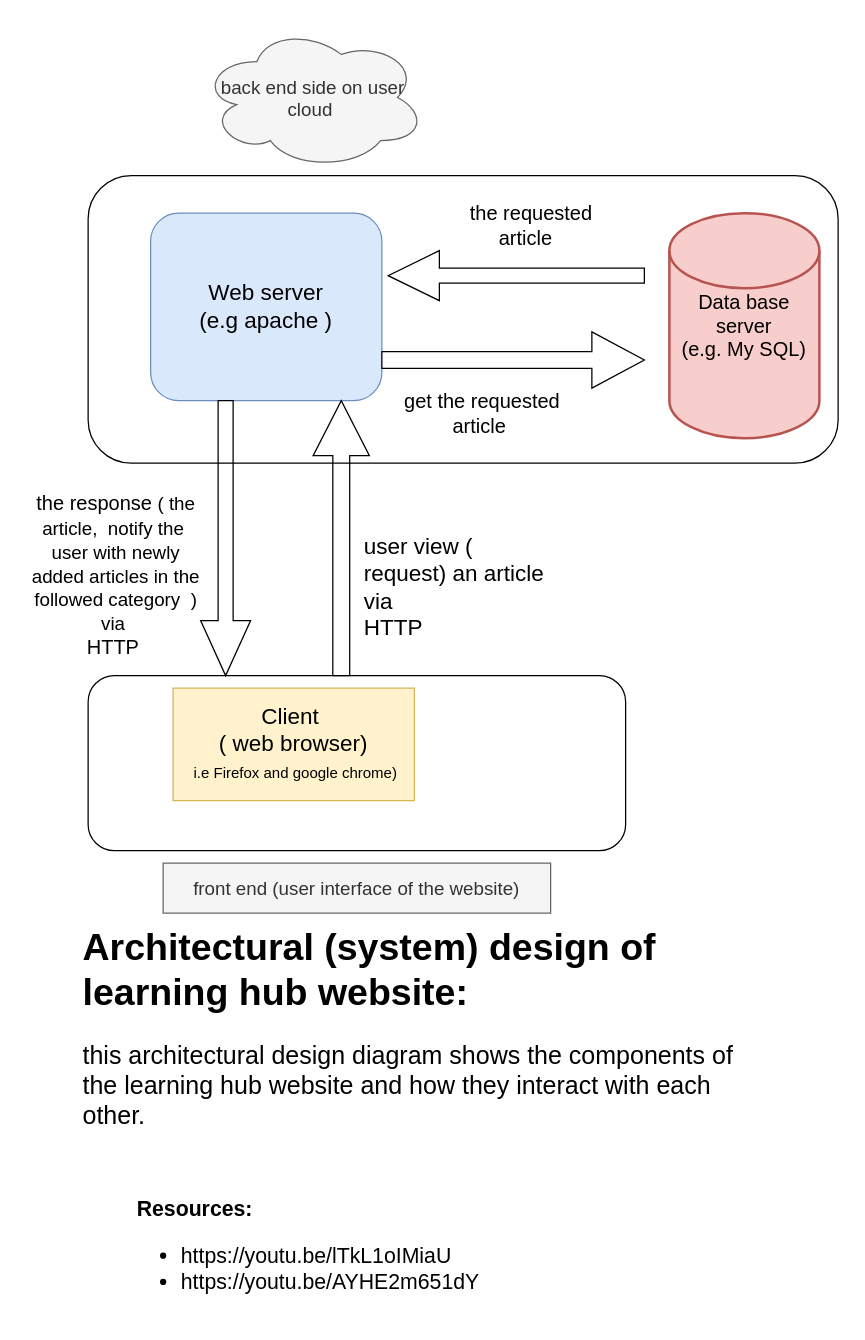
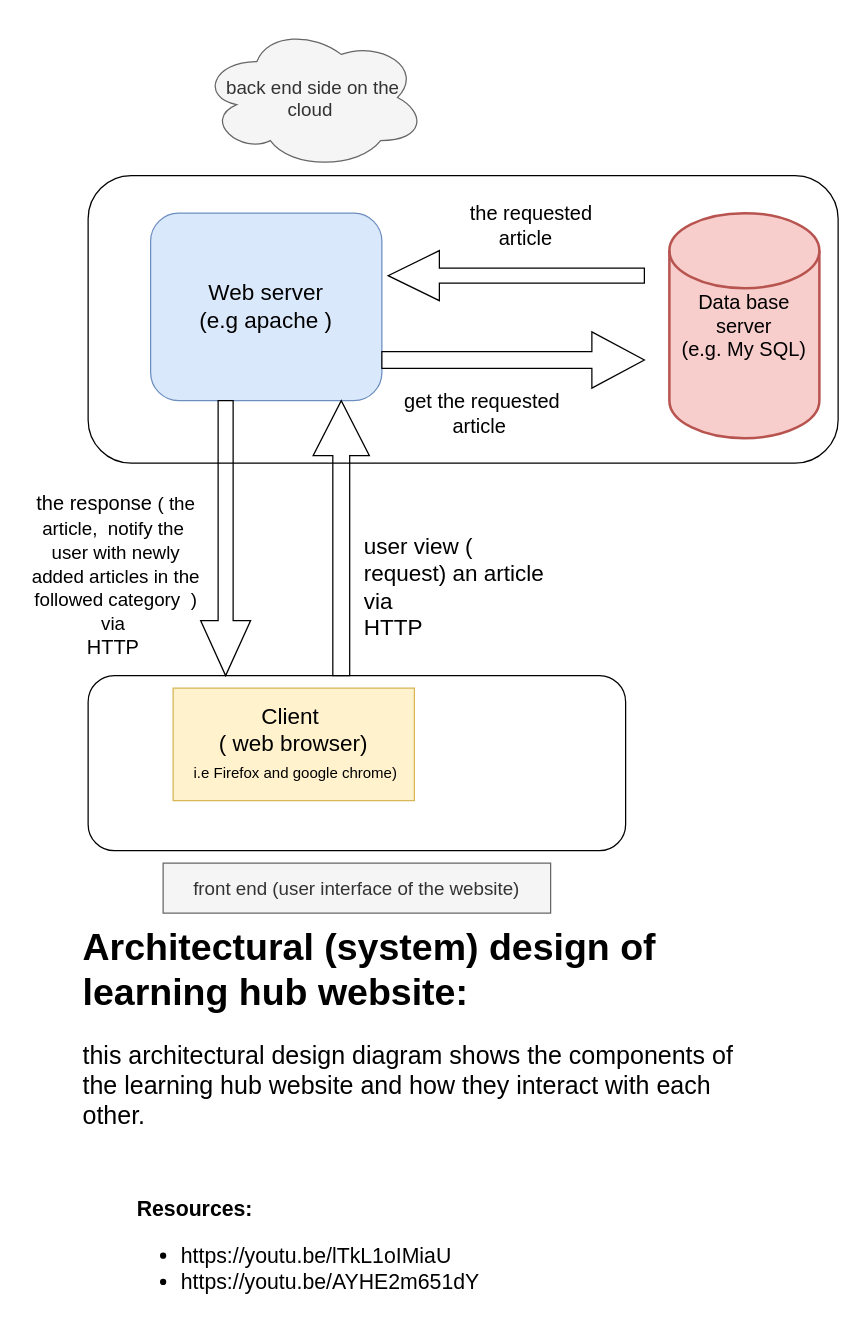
(313, 98) -> (313, 98)
